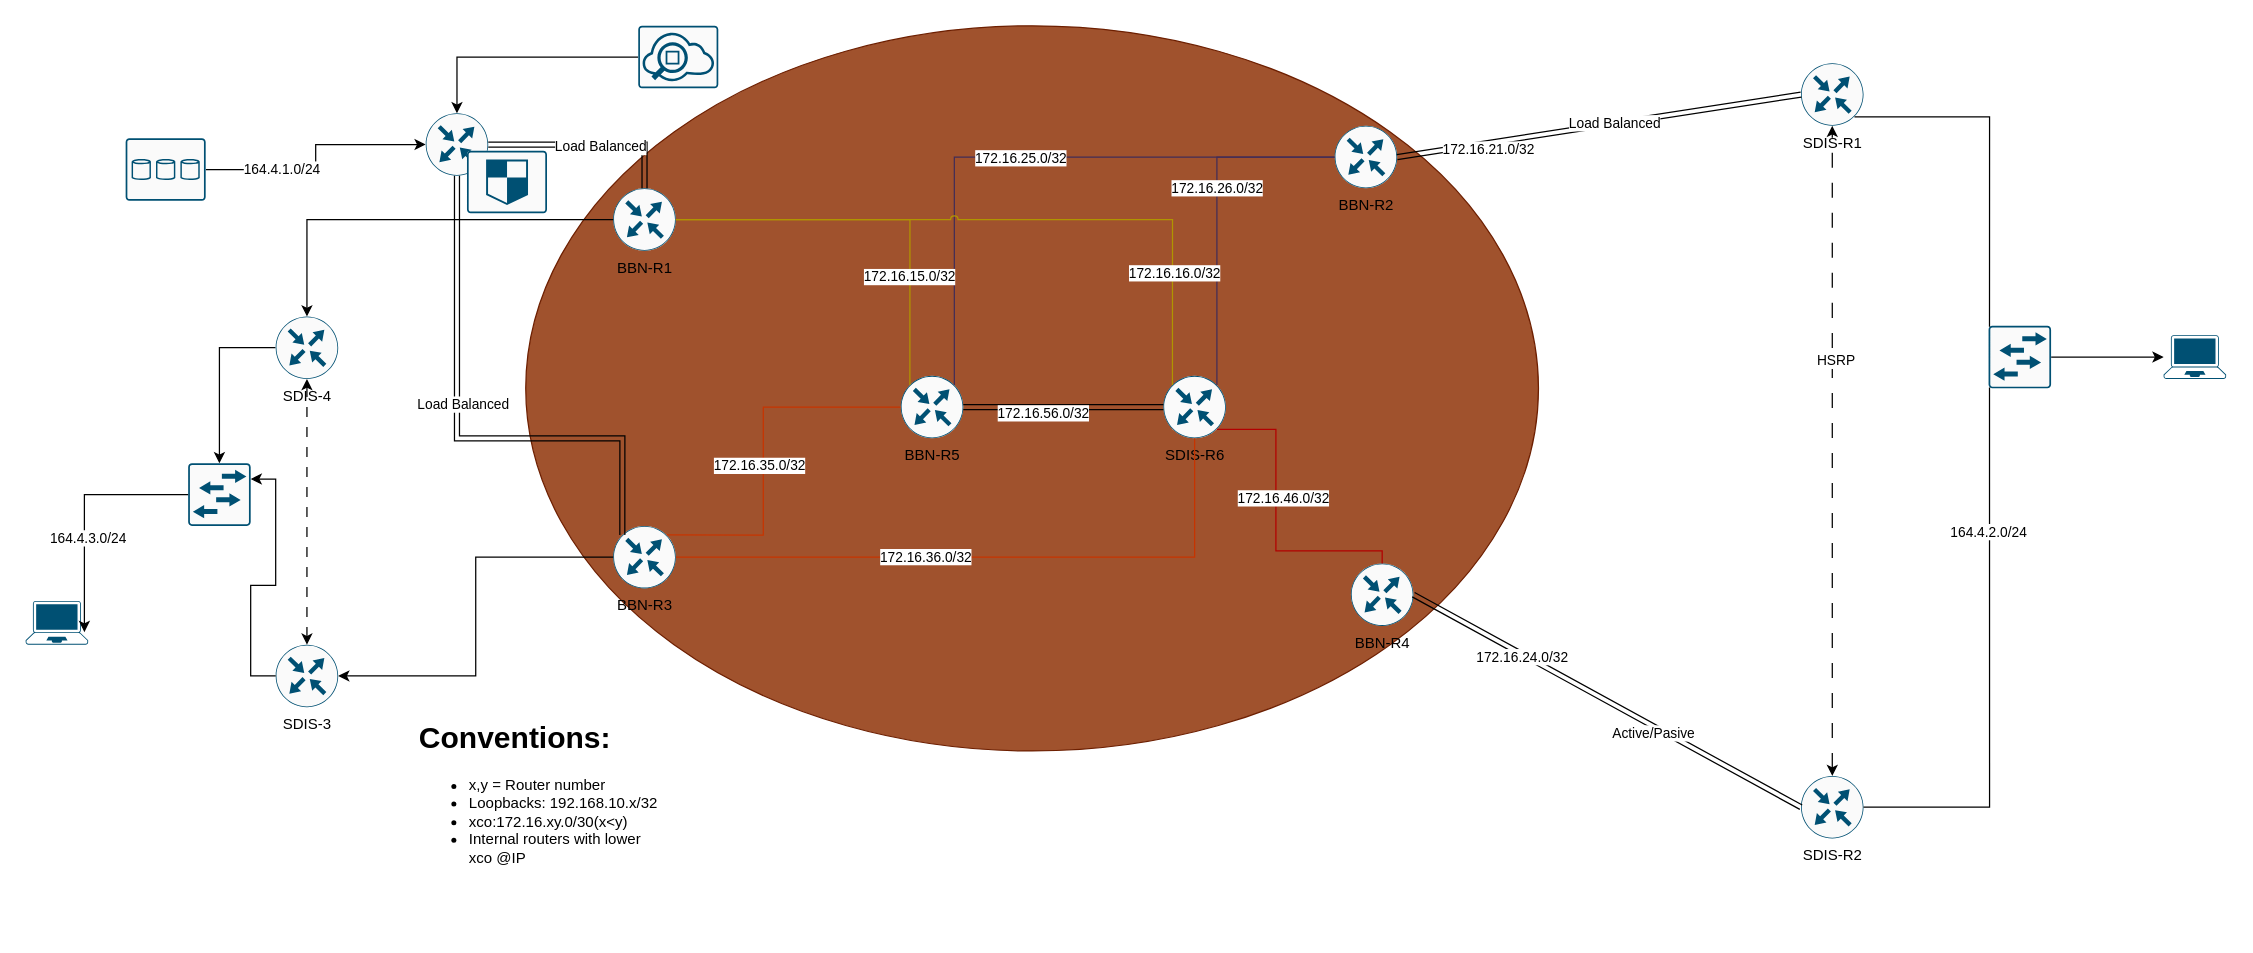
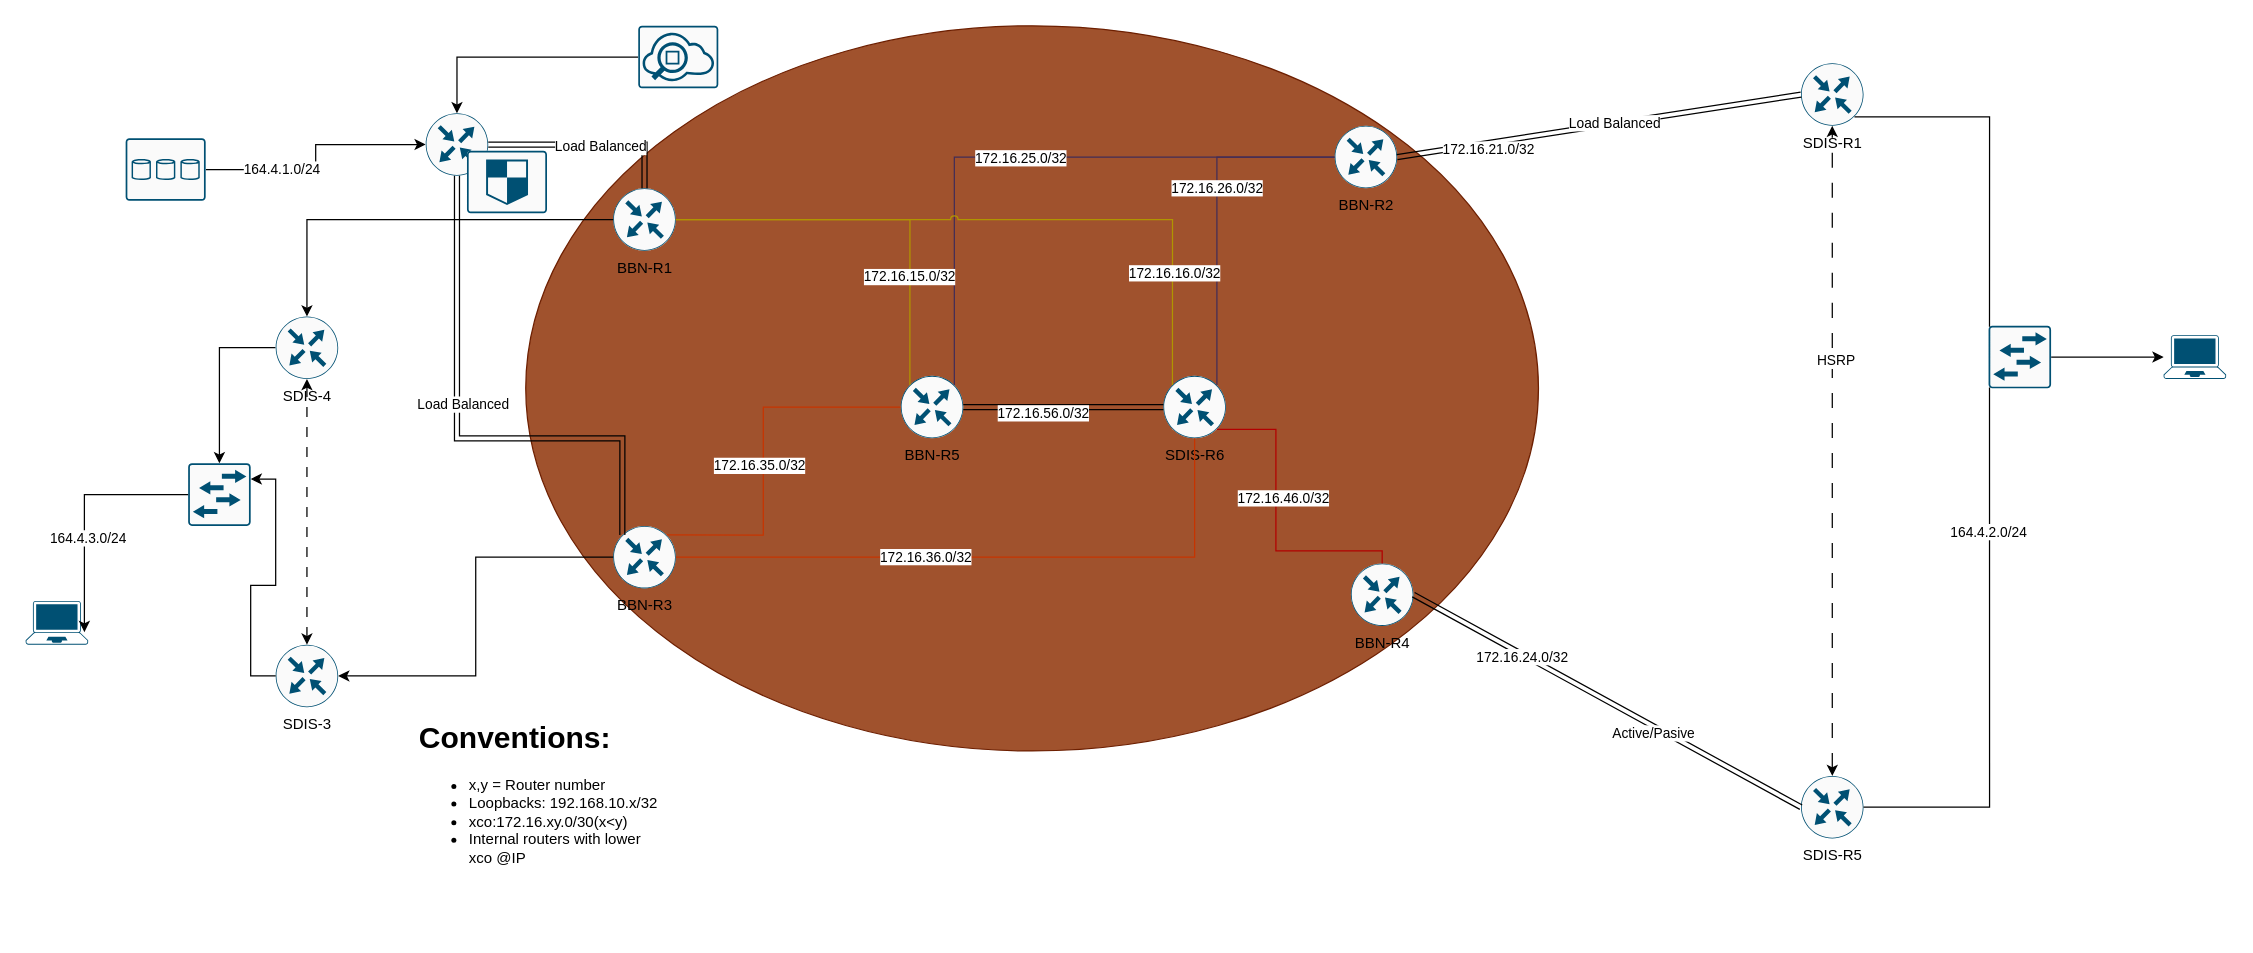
(1833, 856) -> (1833, 856)
